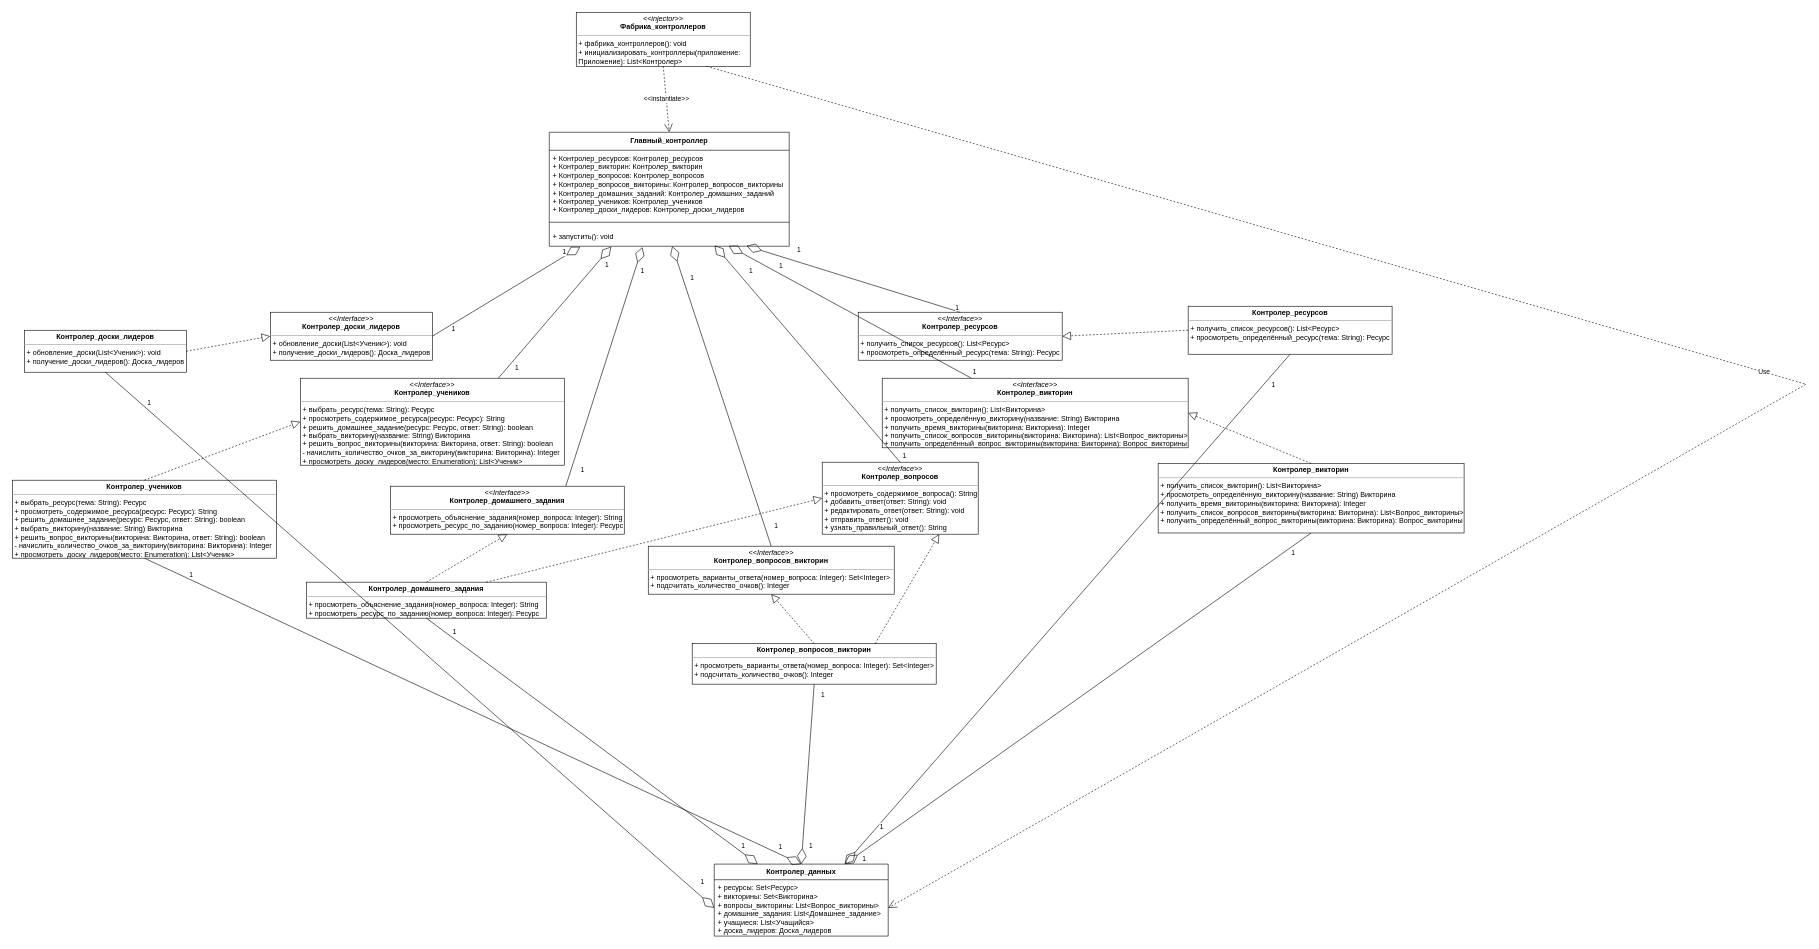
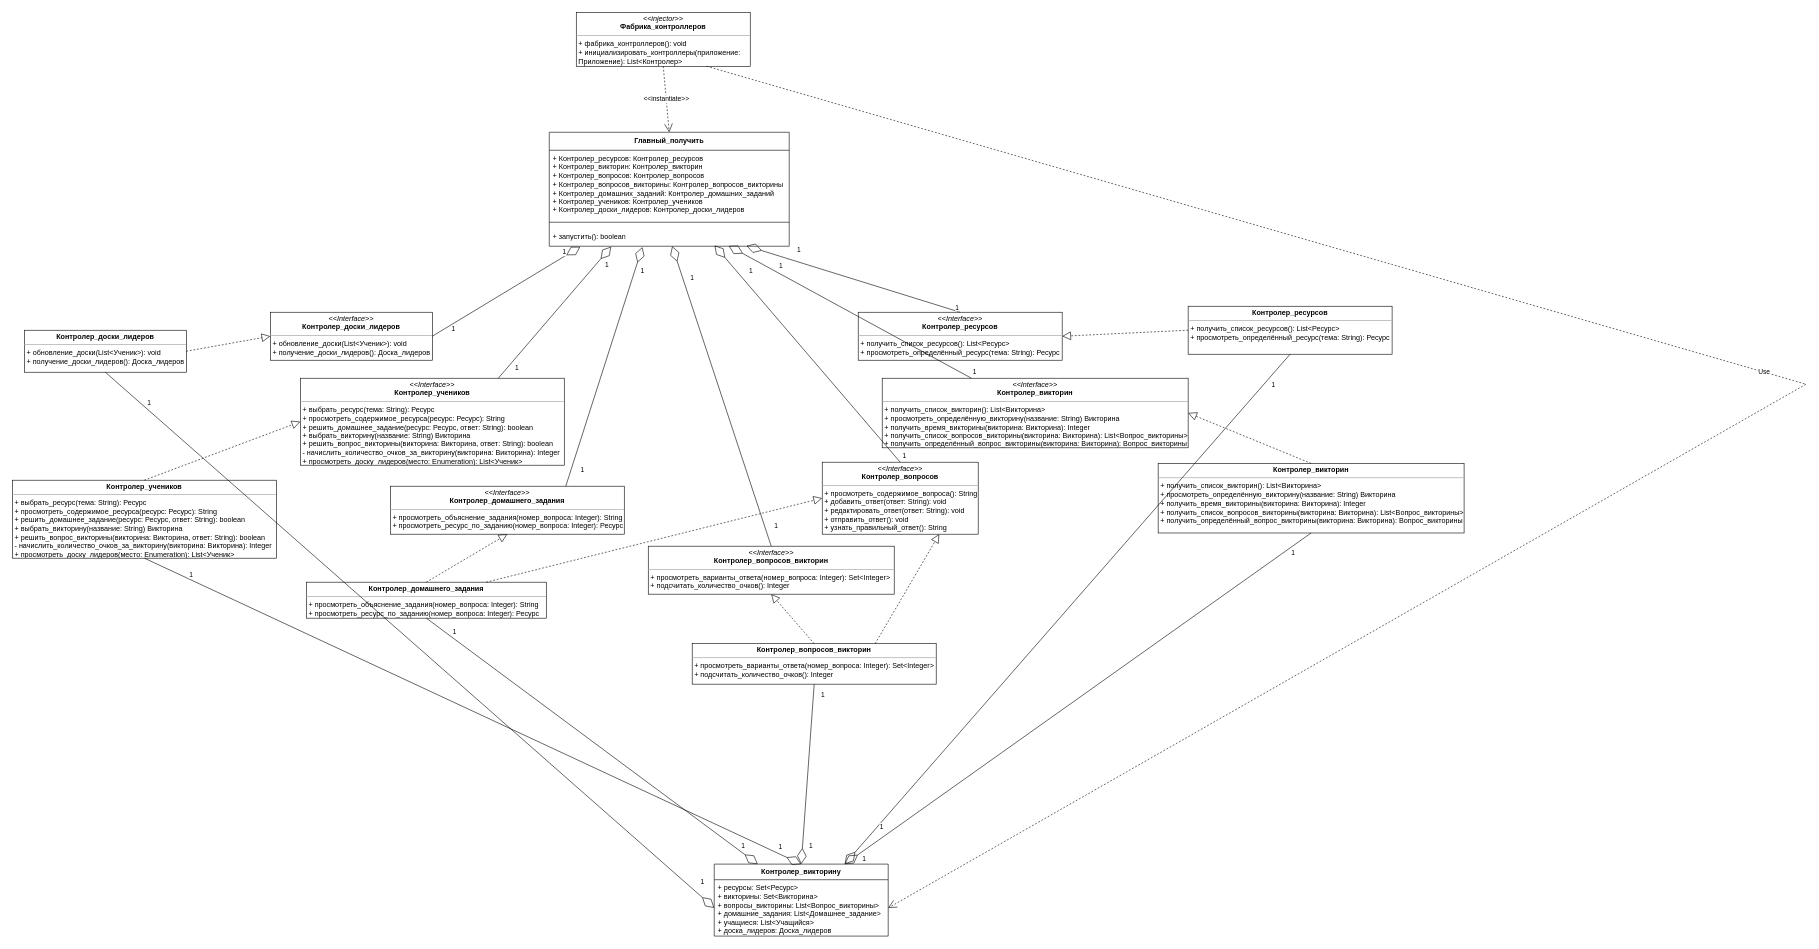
(669, 141) -> (669, 141)
(587, 237) -> (594, 237)
(801, 872) -> (801, 872)
